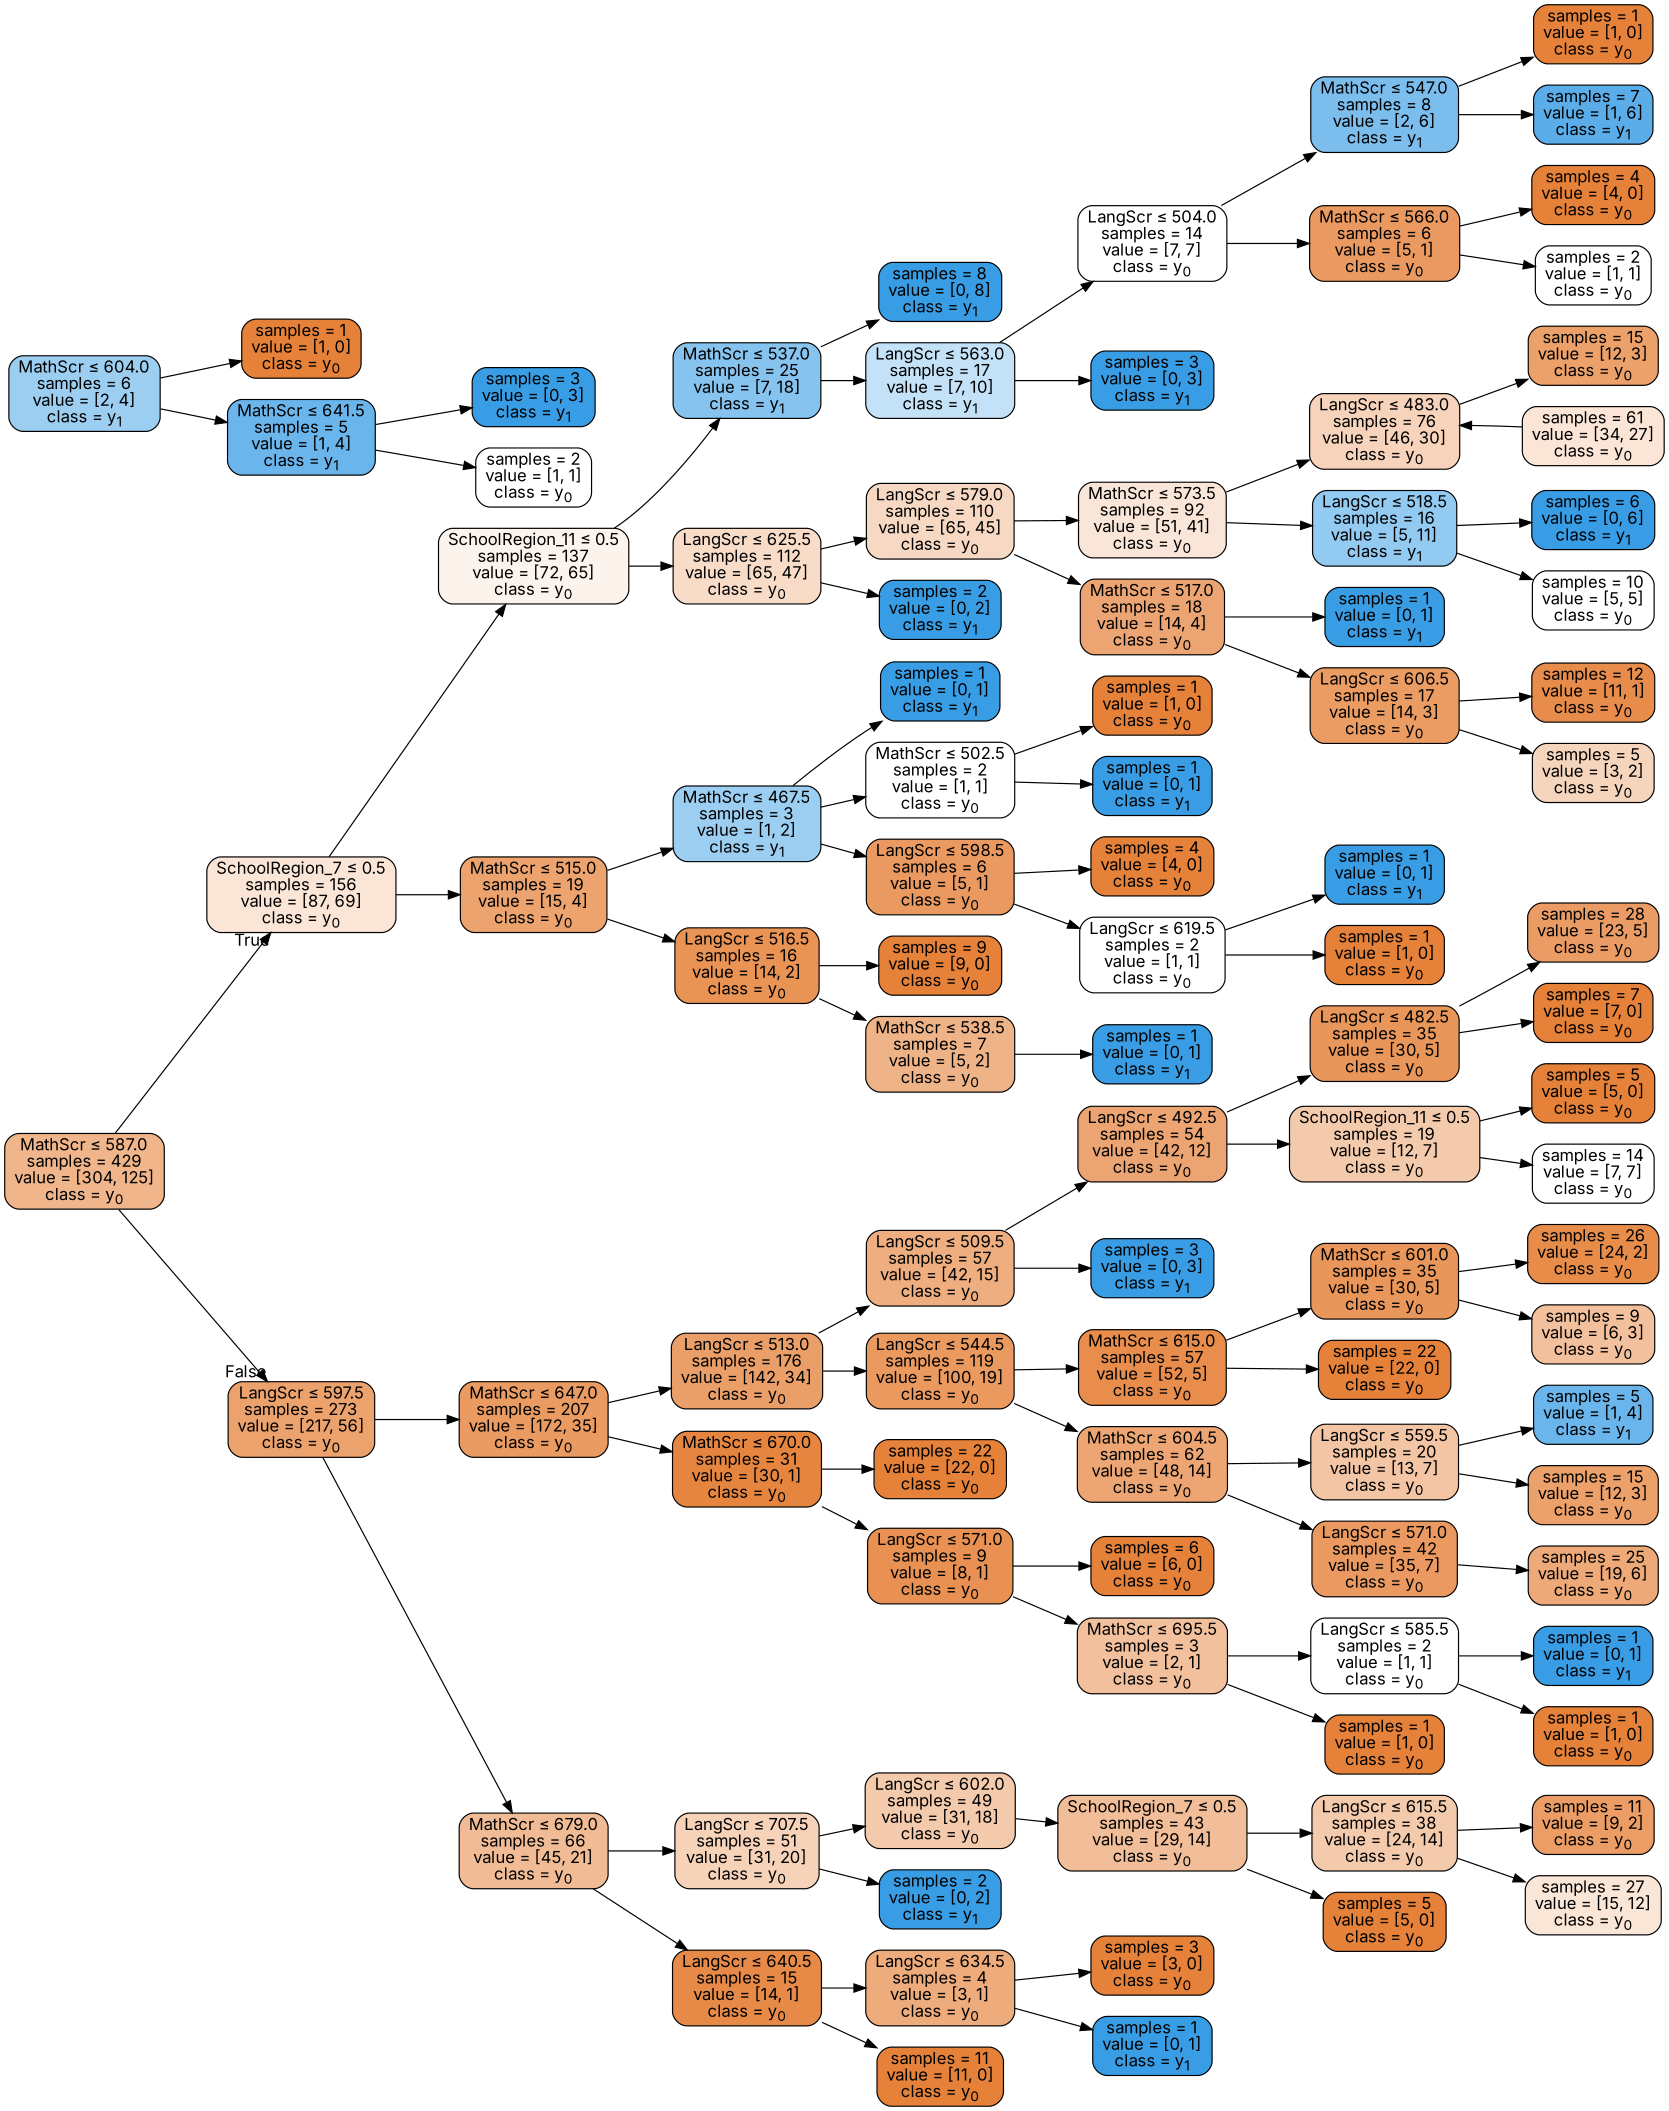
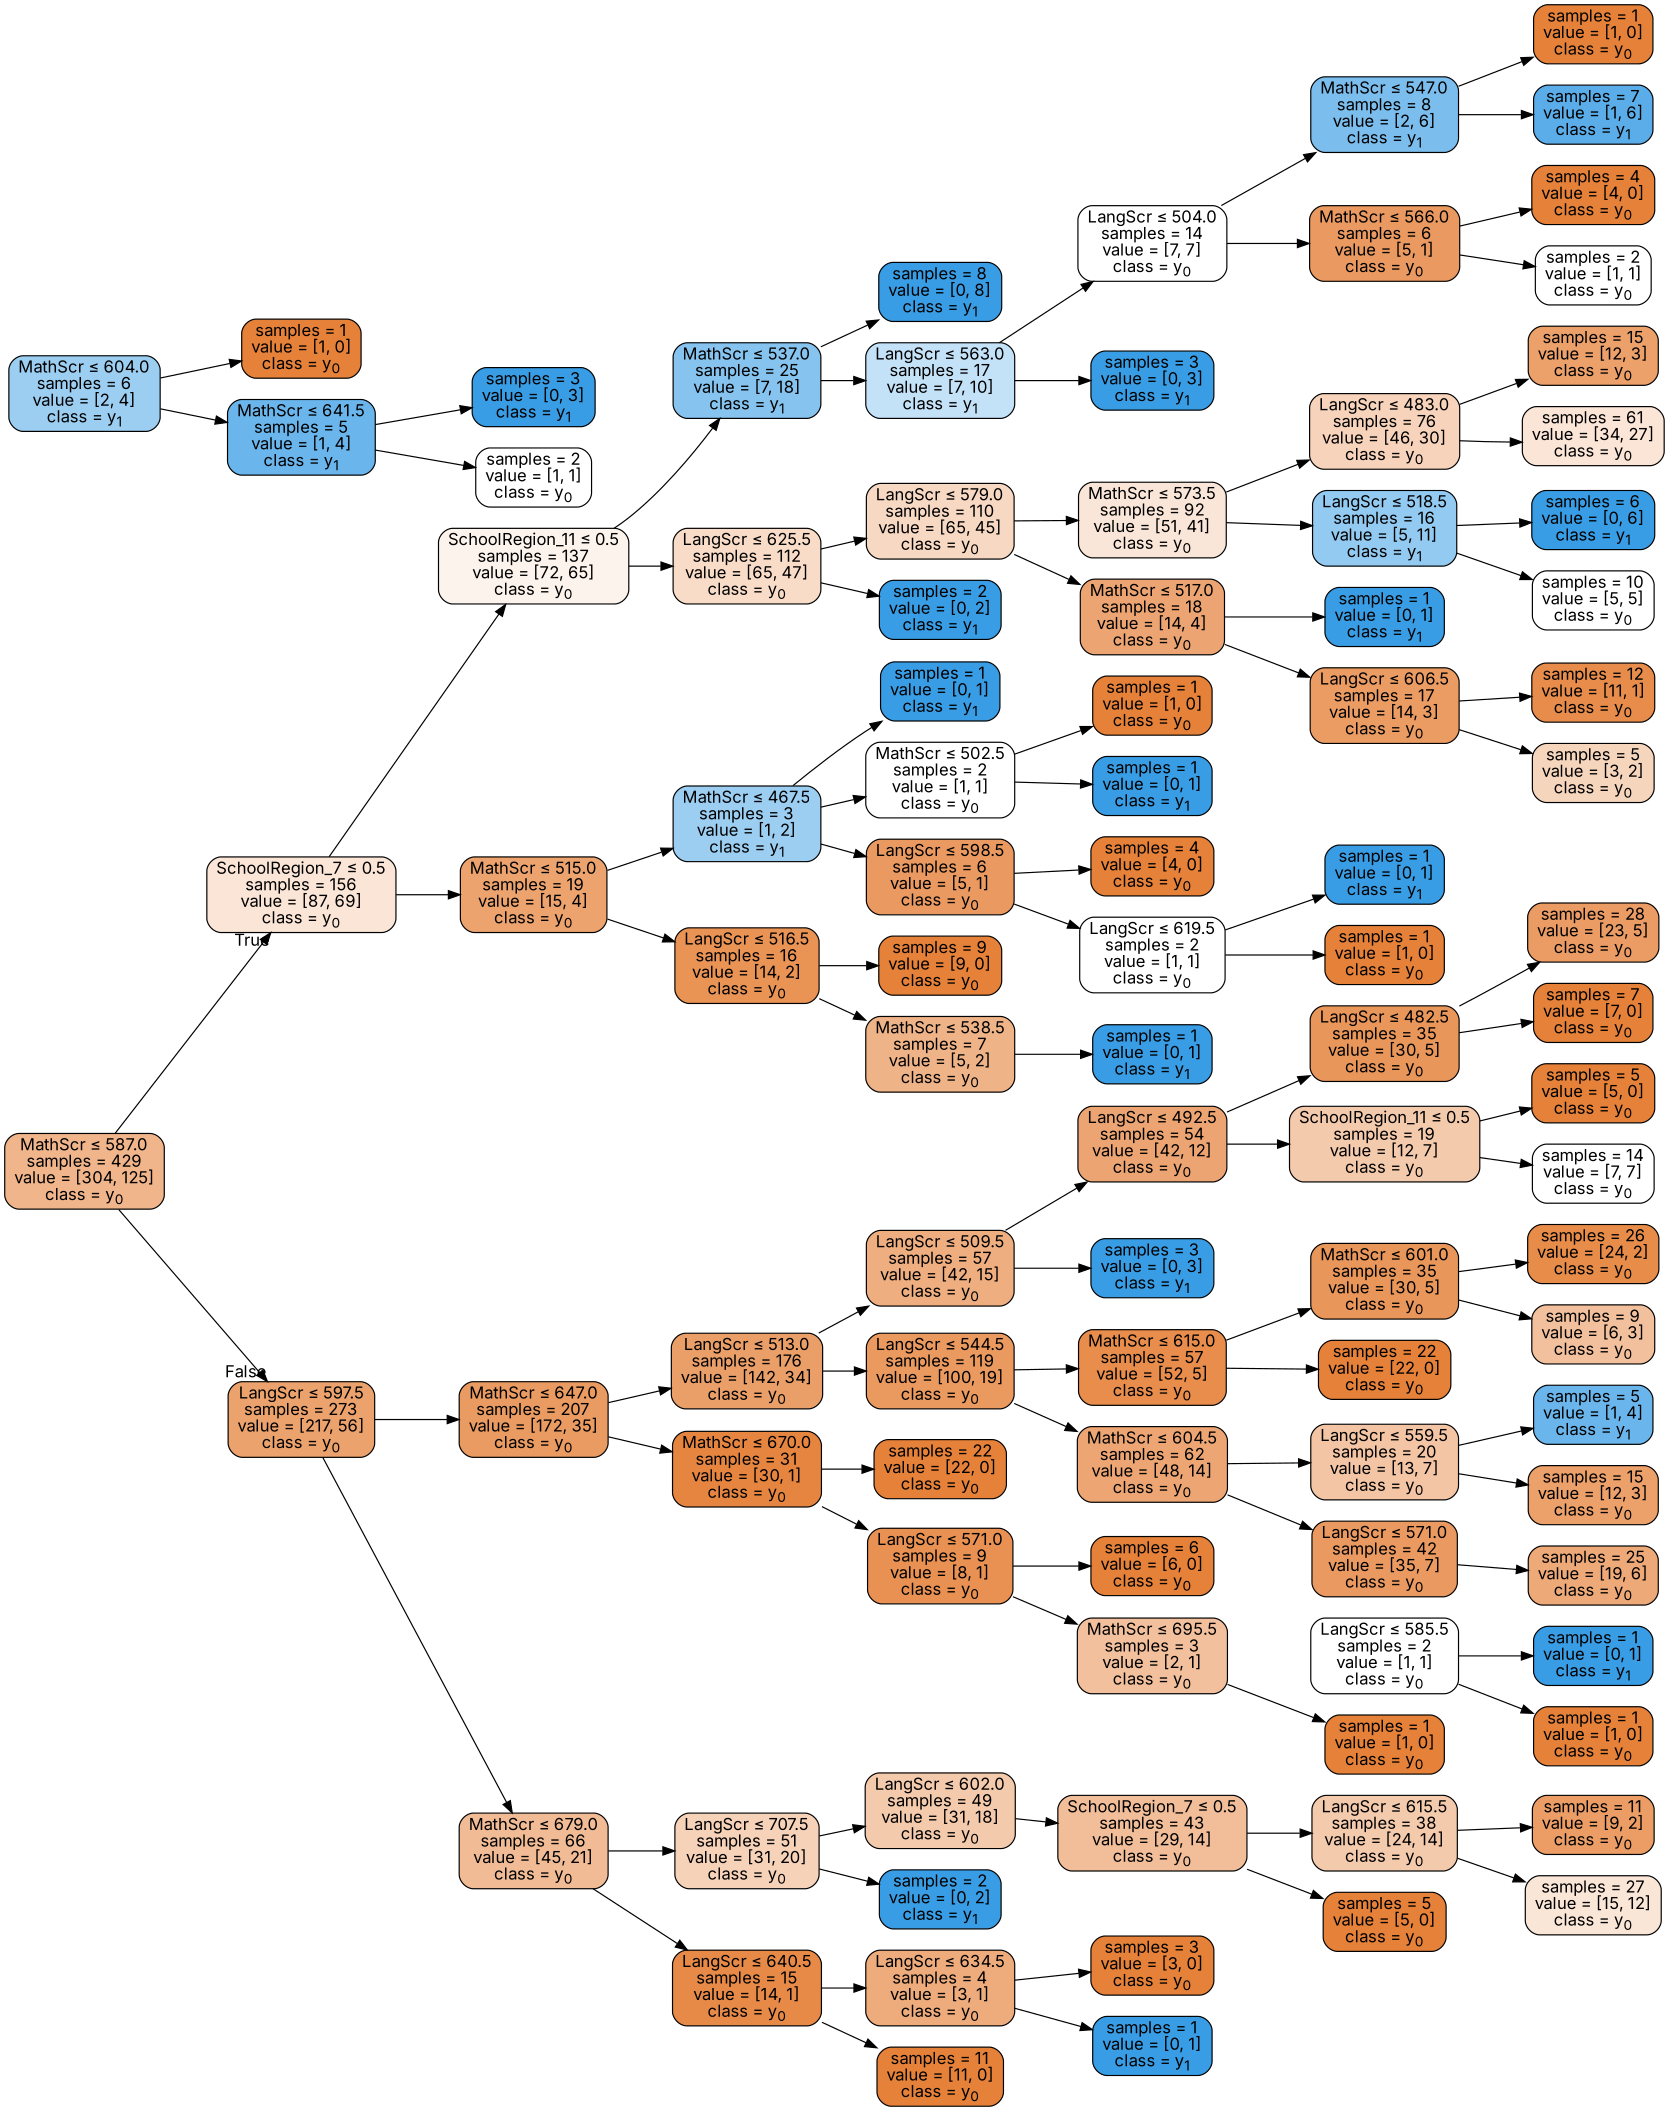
(1497, 426) -> (1485, 442)
(1263, 1656) -> none
